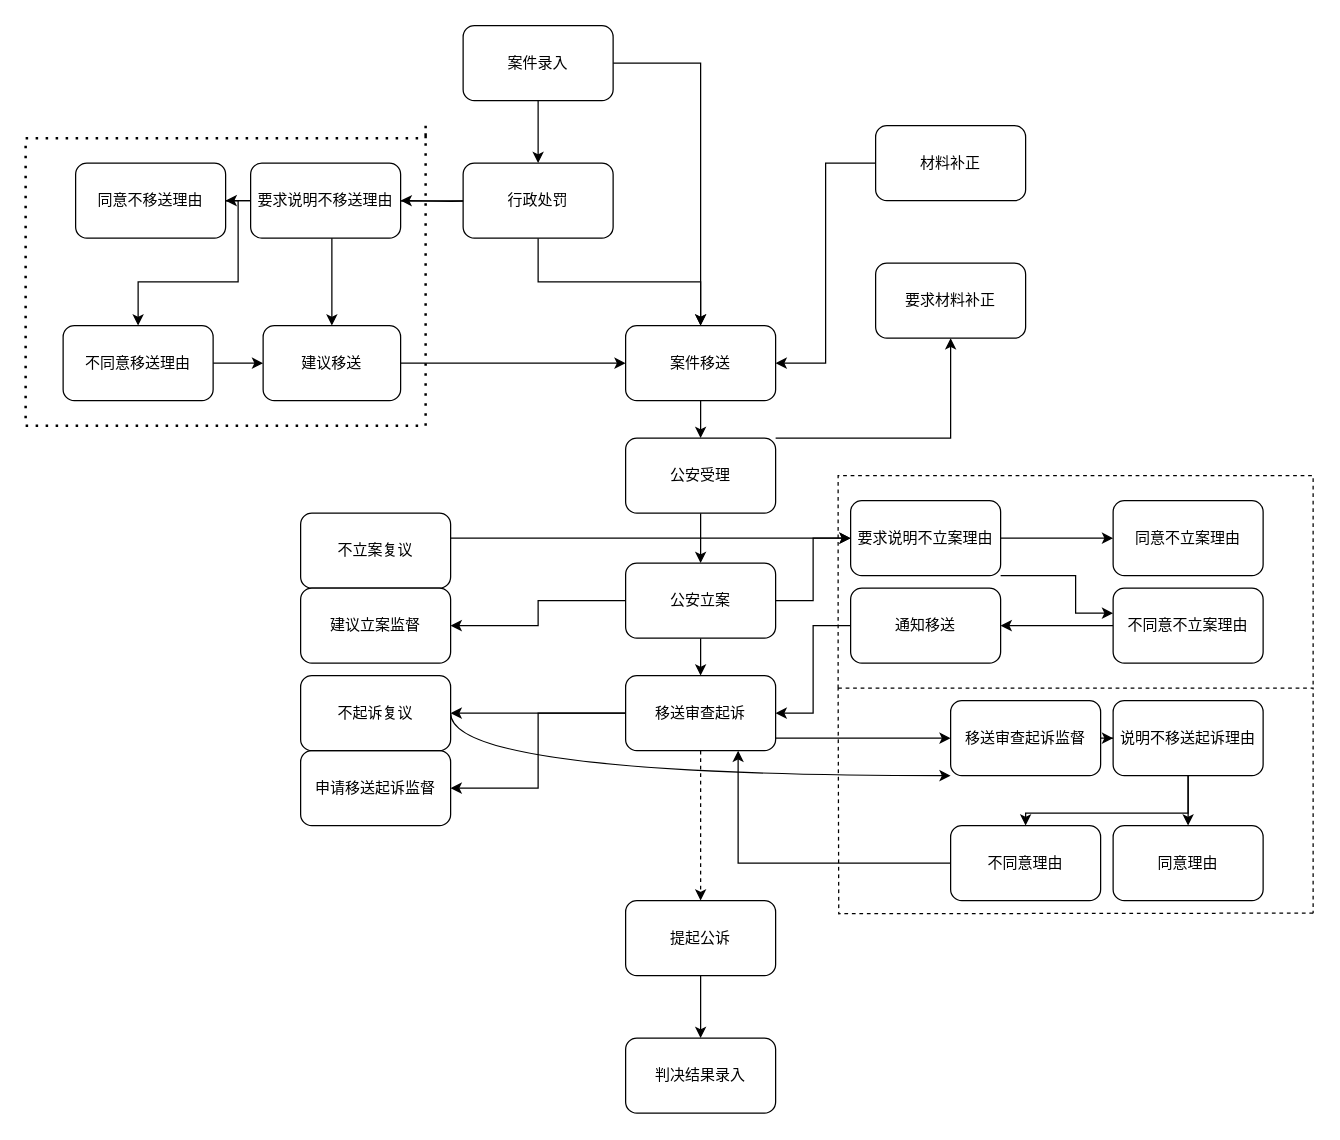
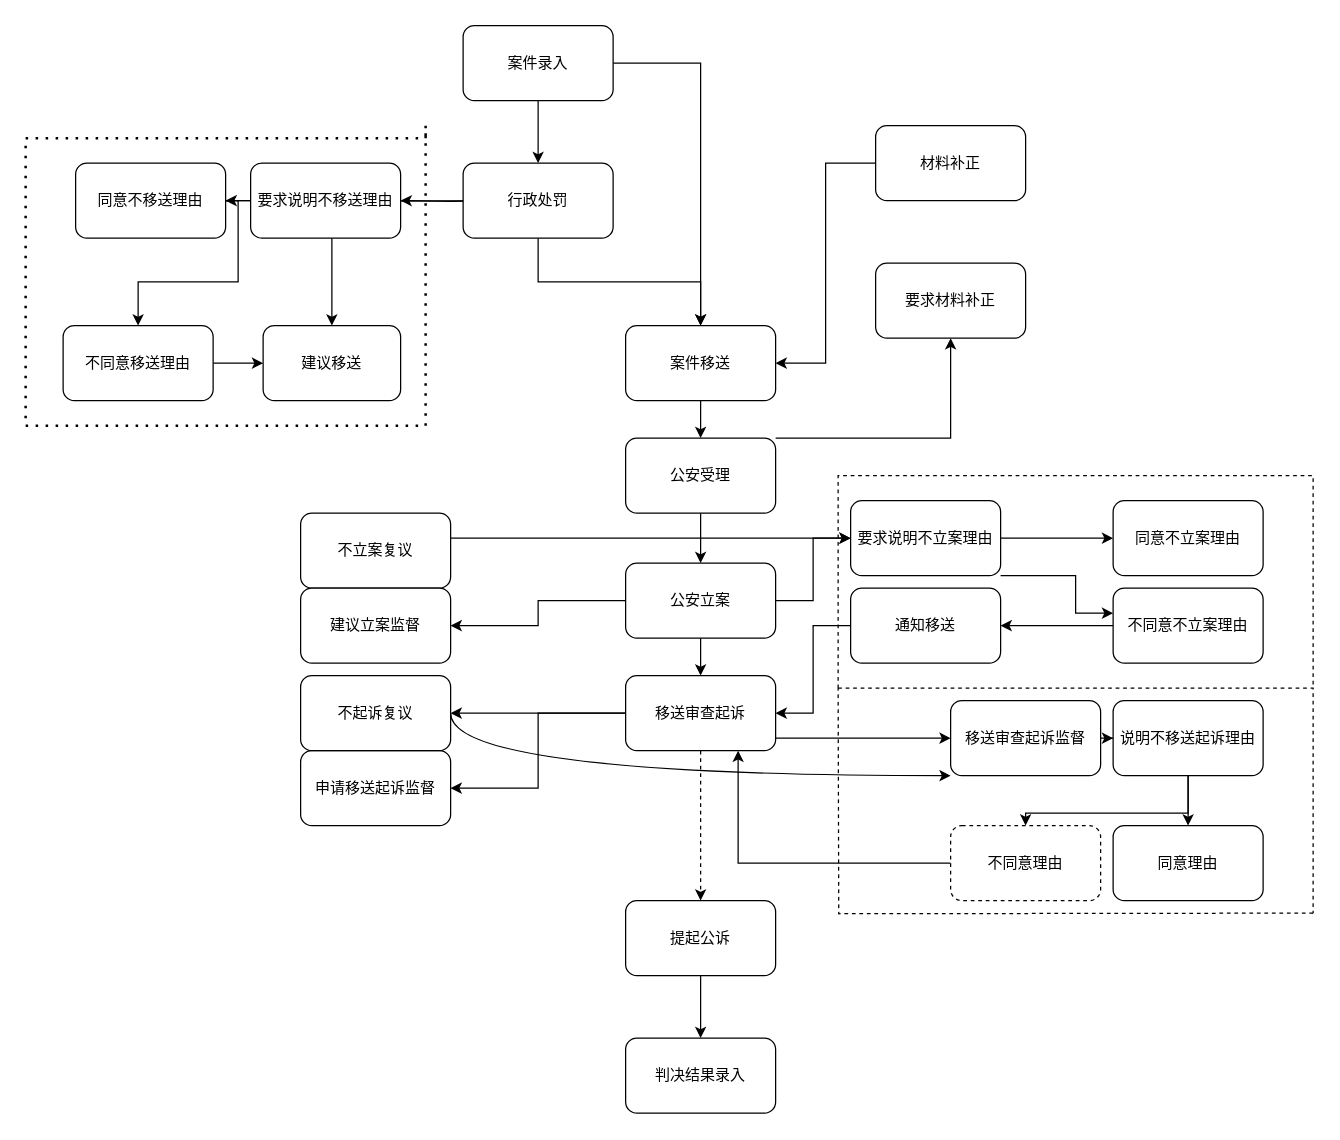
(509, 363) -> none
(1026, 863) -> (1026, 863)
